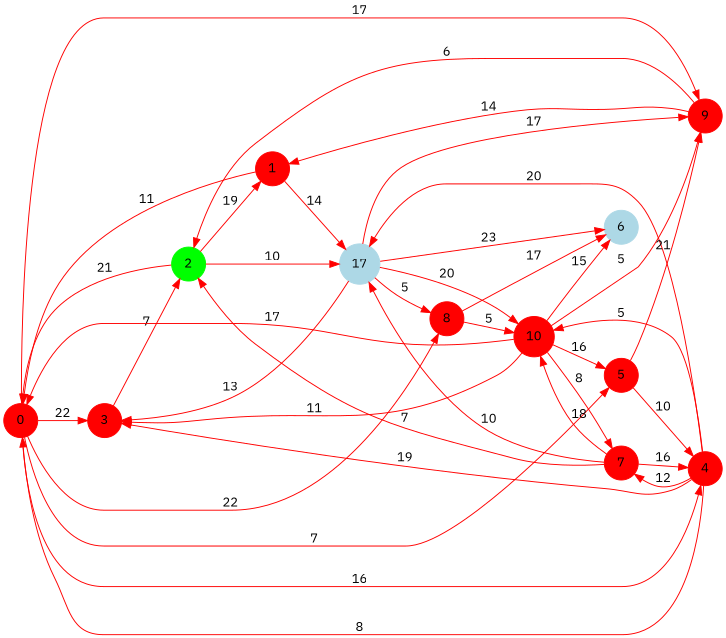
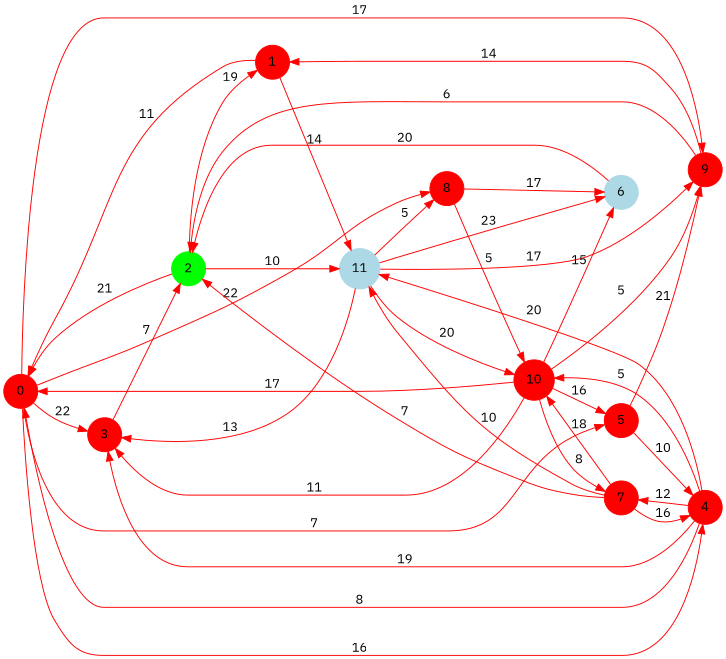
none -> (378, 145)
(360, 264) -> (360, 269)
